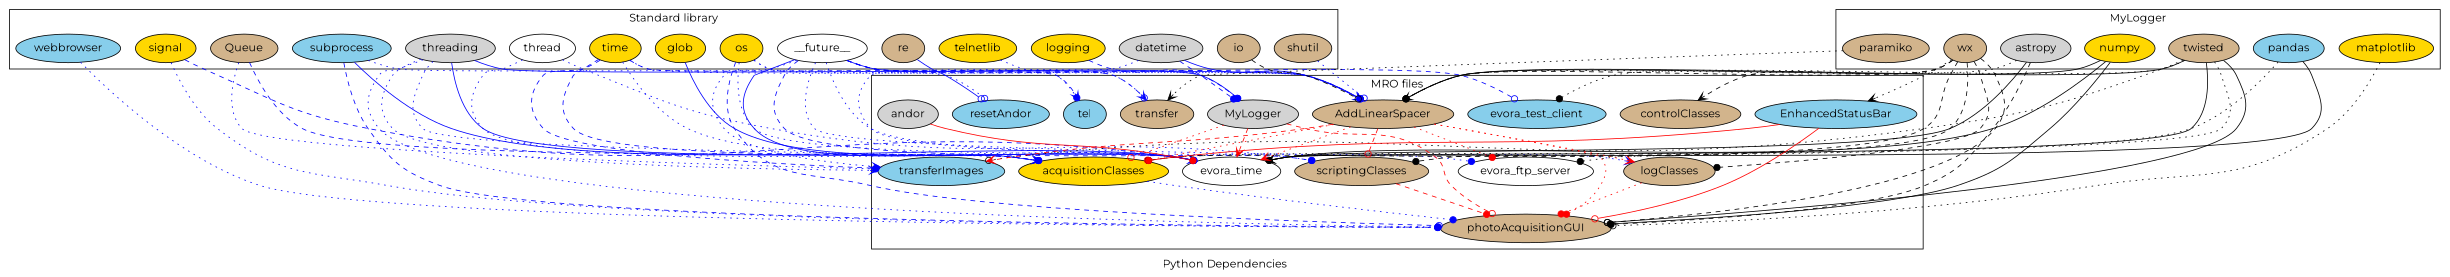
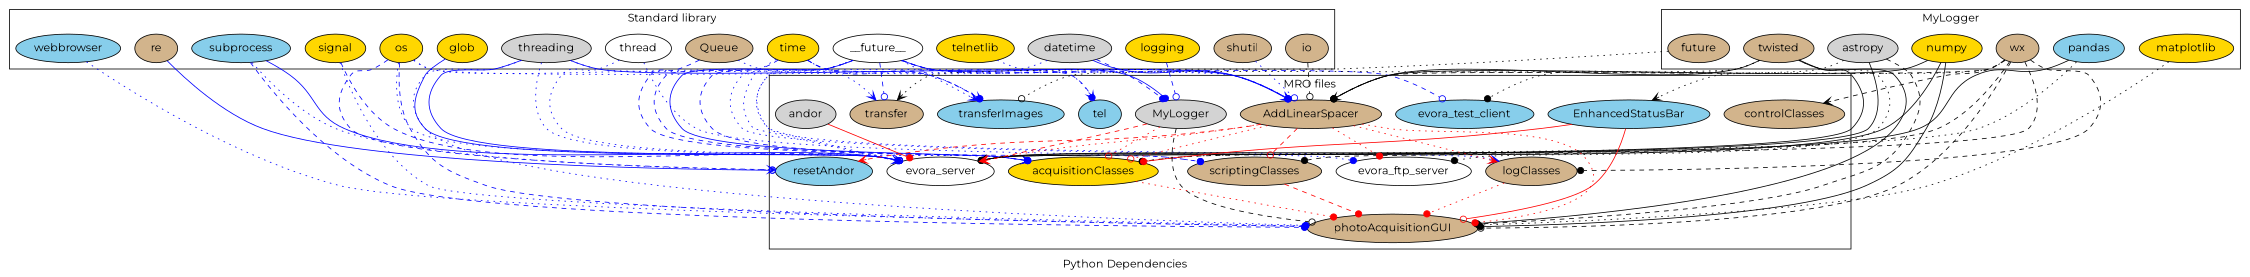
(1886, 48) -> (1699, 48)
(1215, 138) -> (1044, 141)
(1397, 138) -> (1213, 204)
none -> (507, 158)
(1232, 171) -> (941, 171)
(1298, 202) -> (1233, 199)
